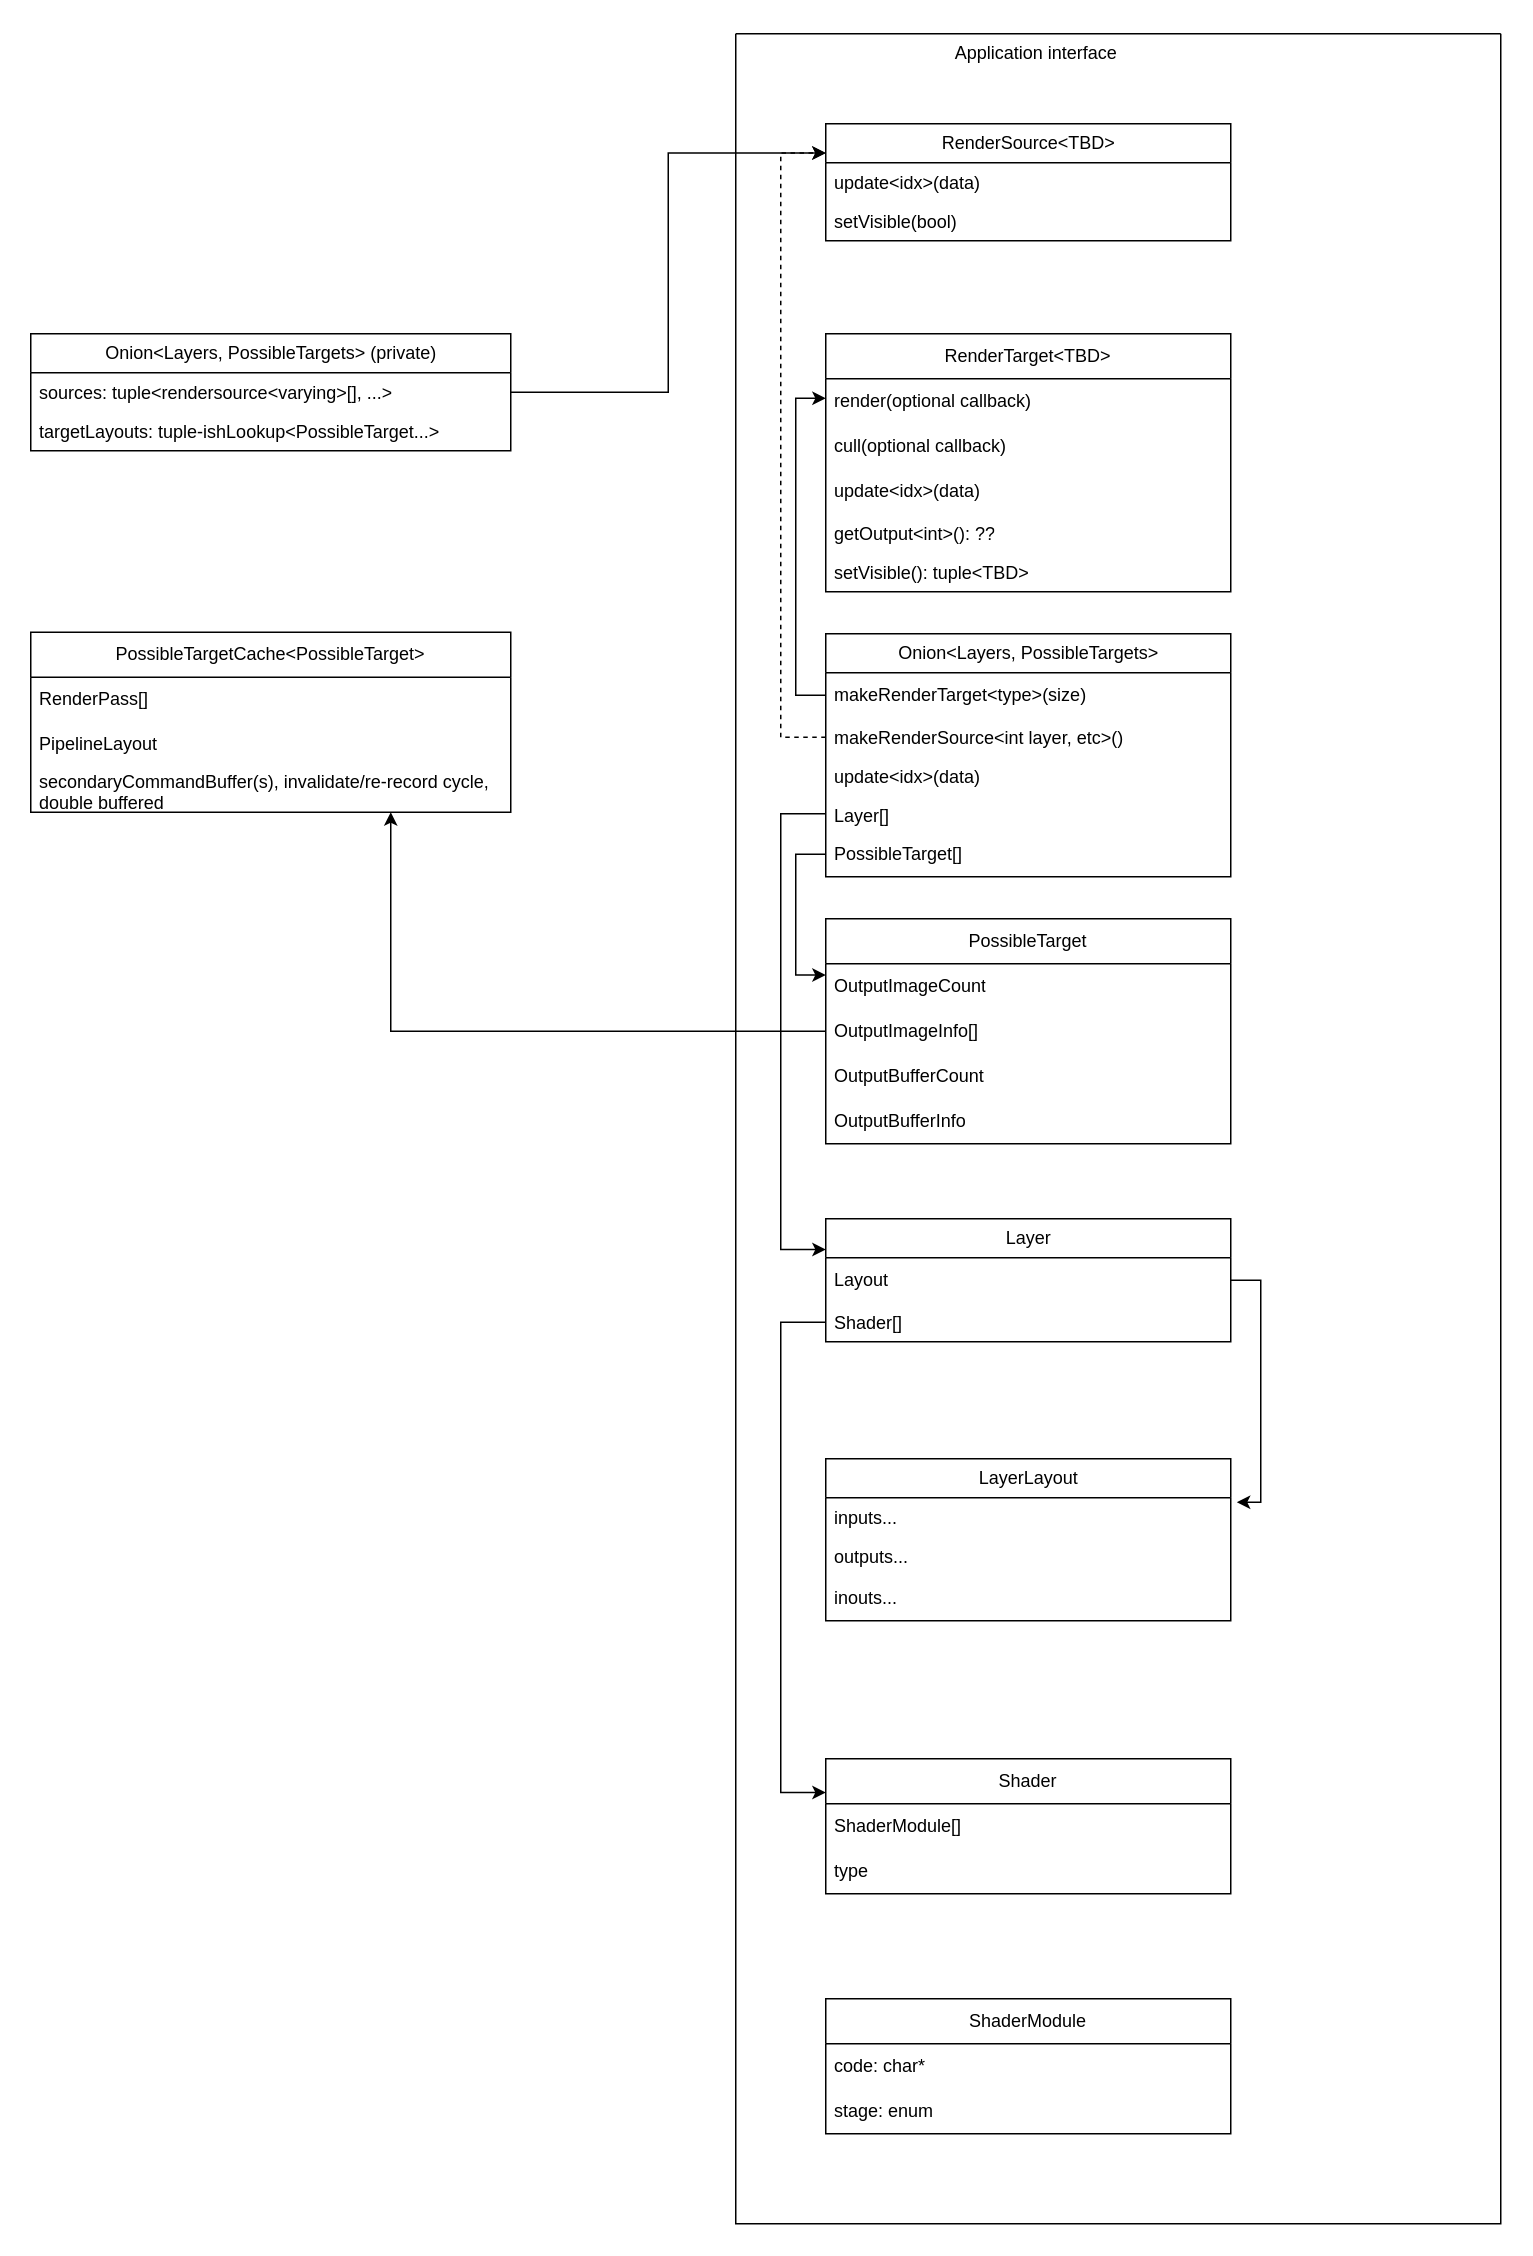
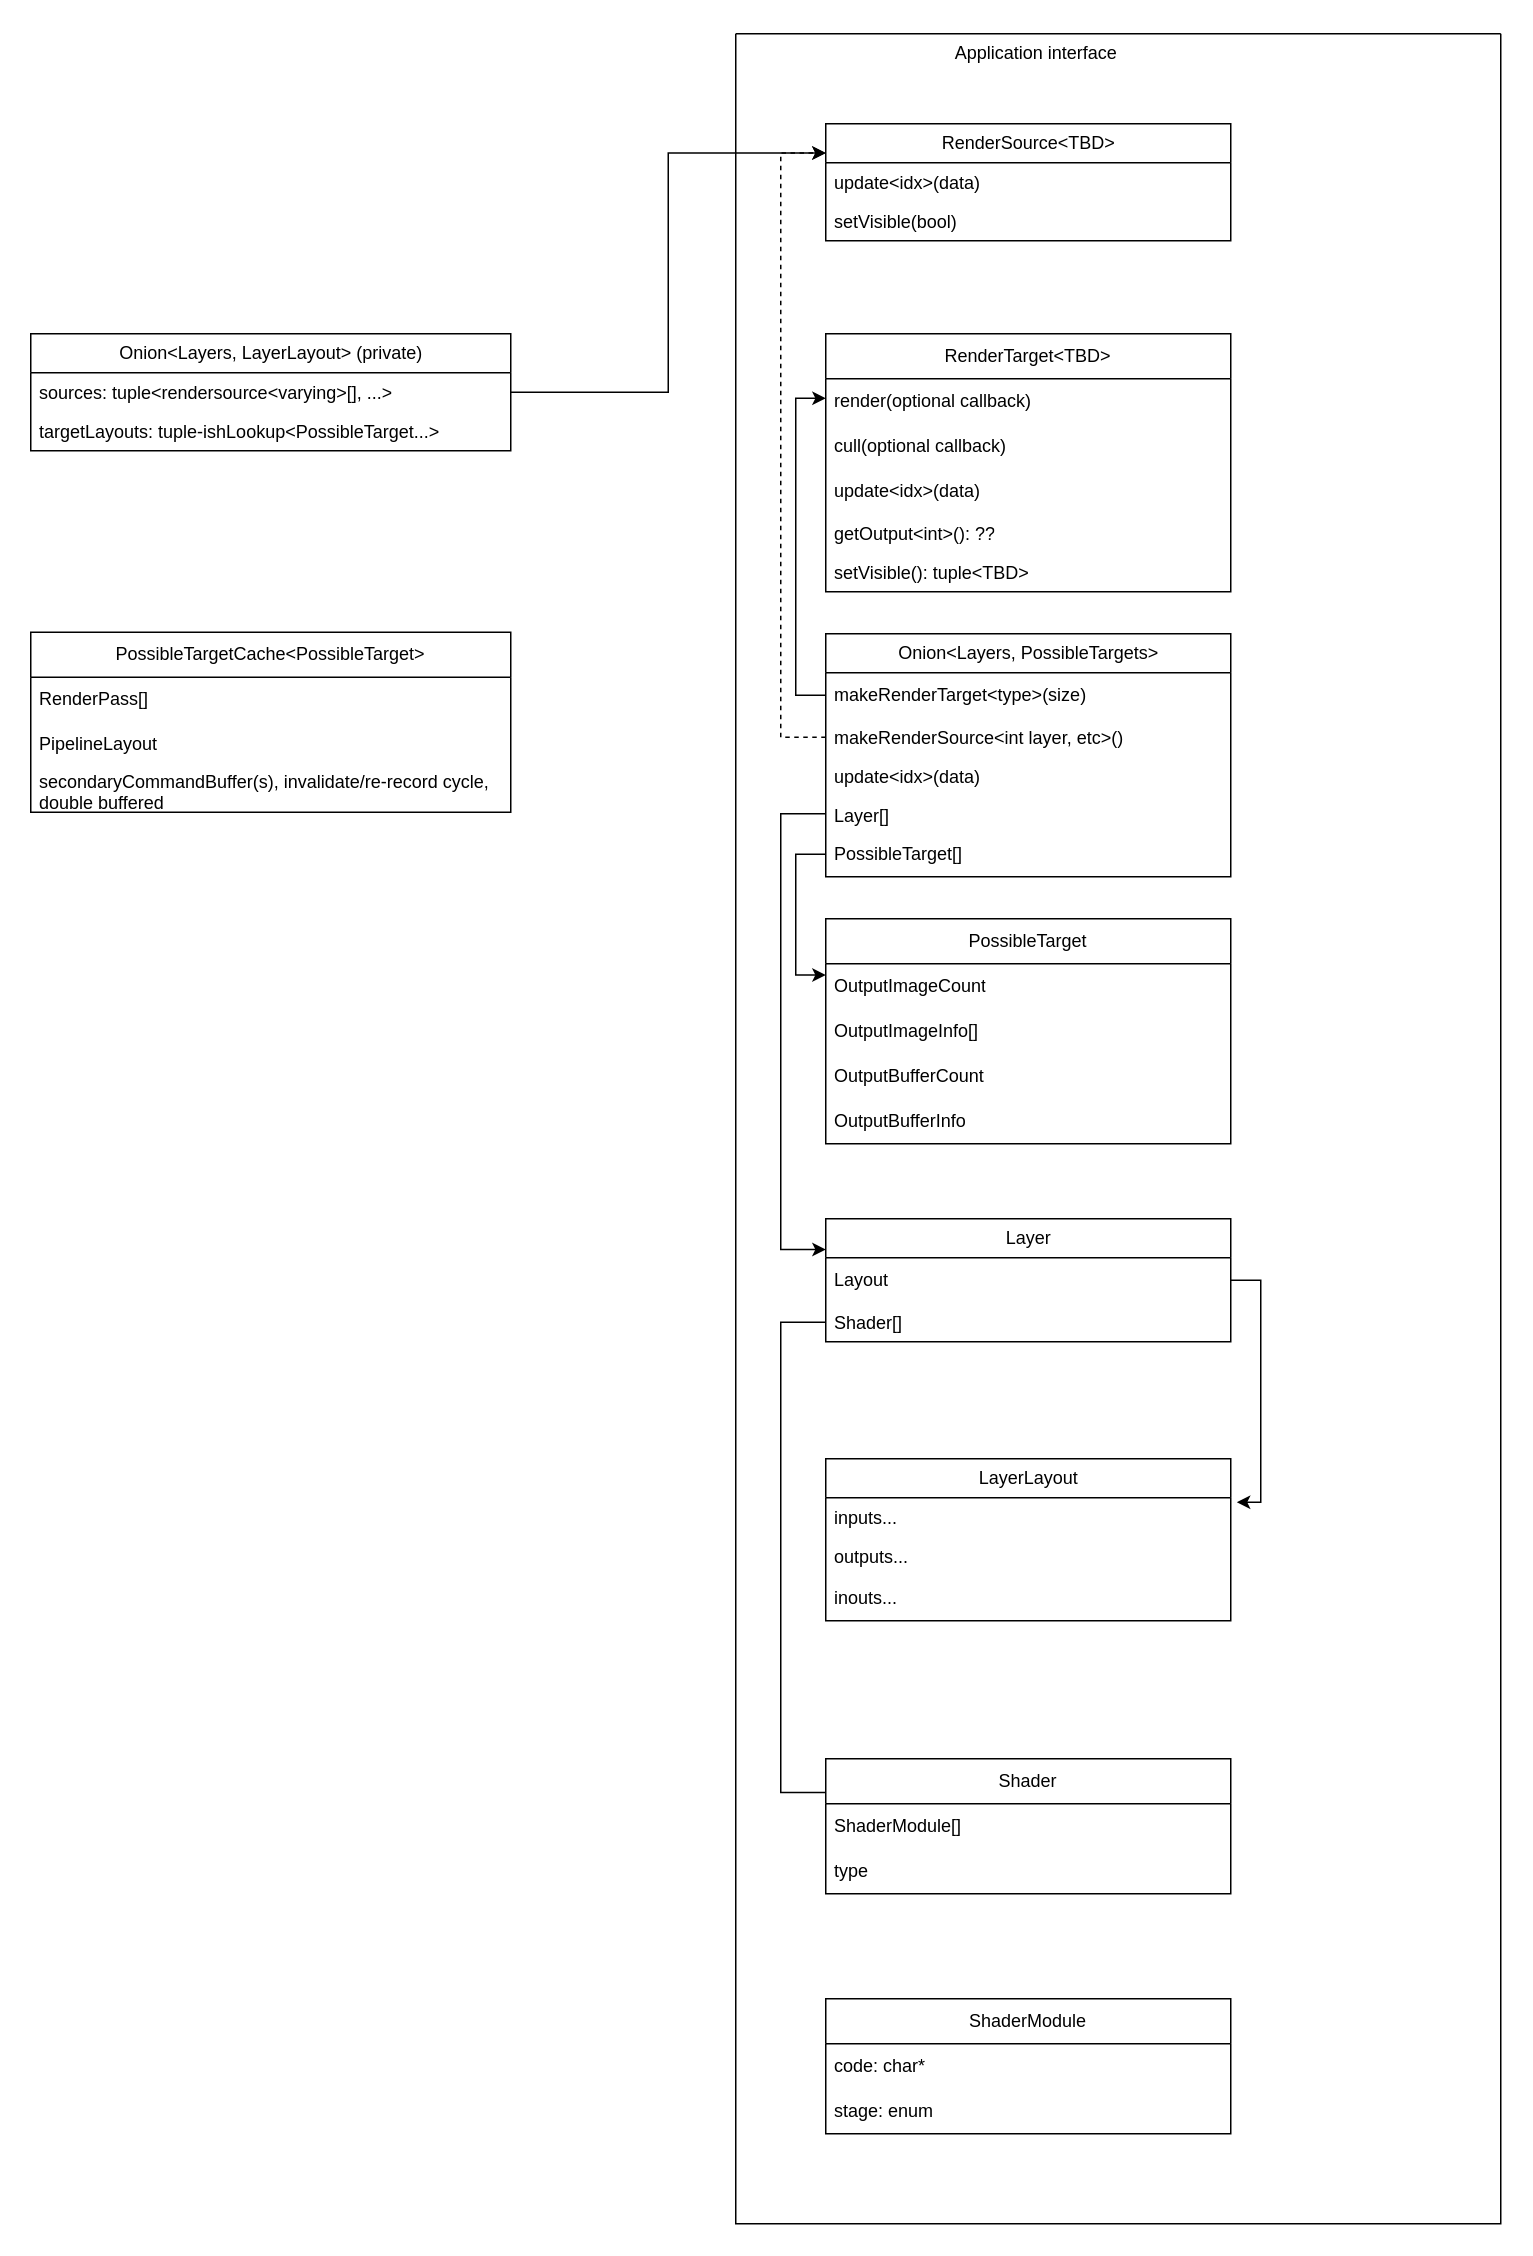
(272, 353) -> (272, 353)
(503, 1031) -> none
(814, 1793) -> (818, 1793)
